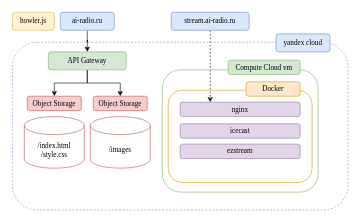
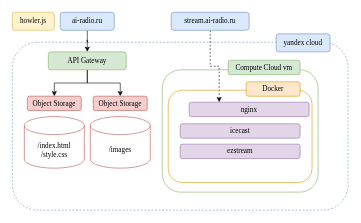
(240, 110) -> (249, 110)
